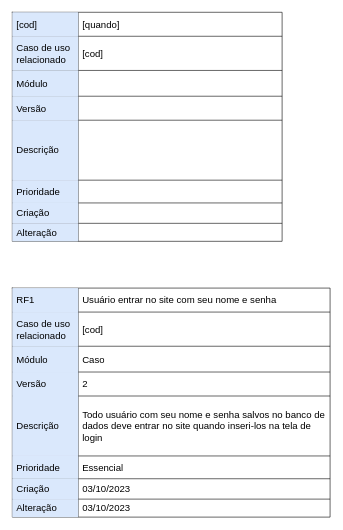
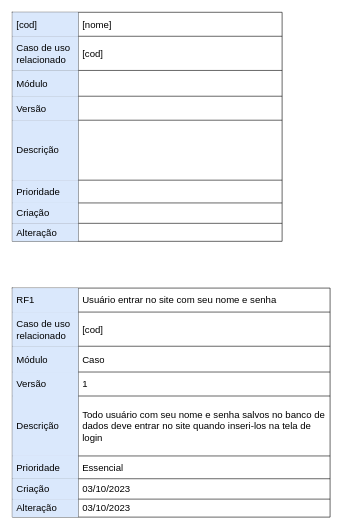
(104, 24) -> (99, 24)
(85, 384) -> (85, 384)
